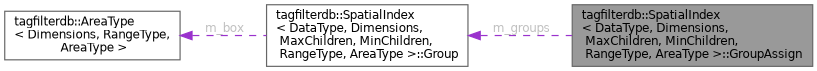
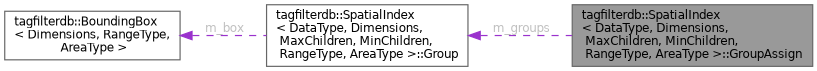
(92, 36) -> (92, 36)
